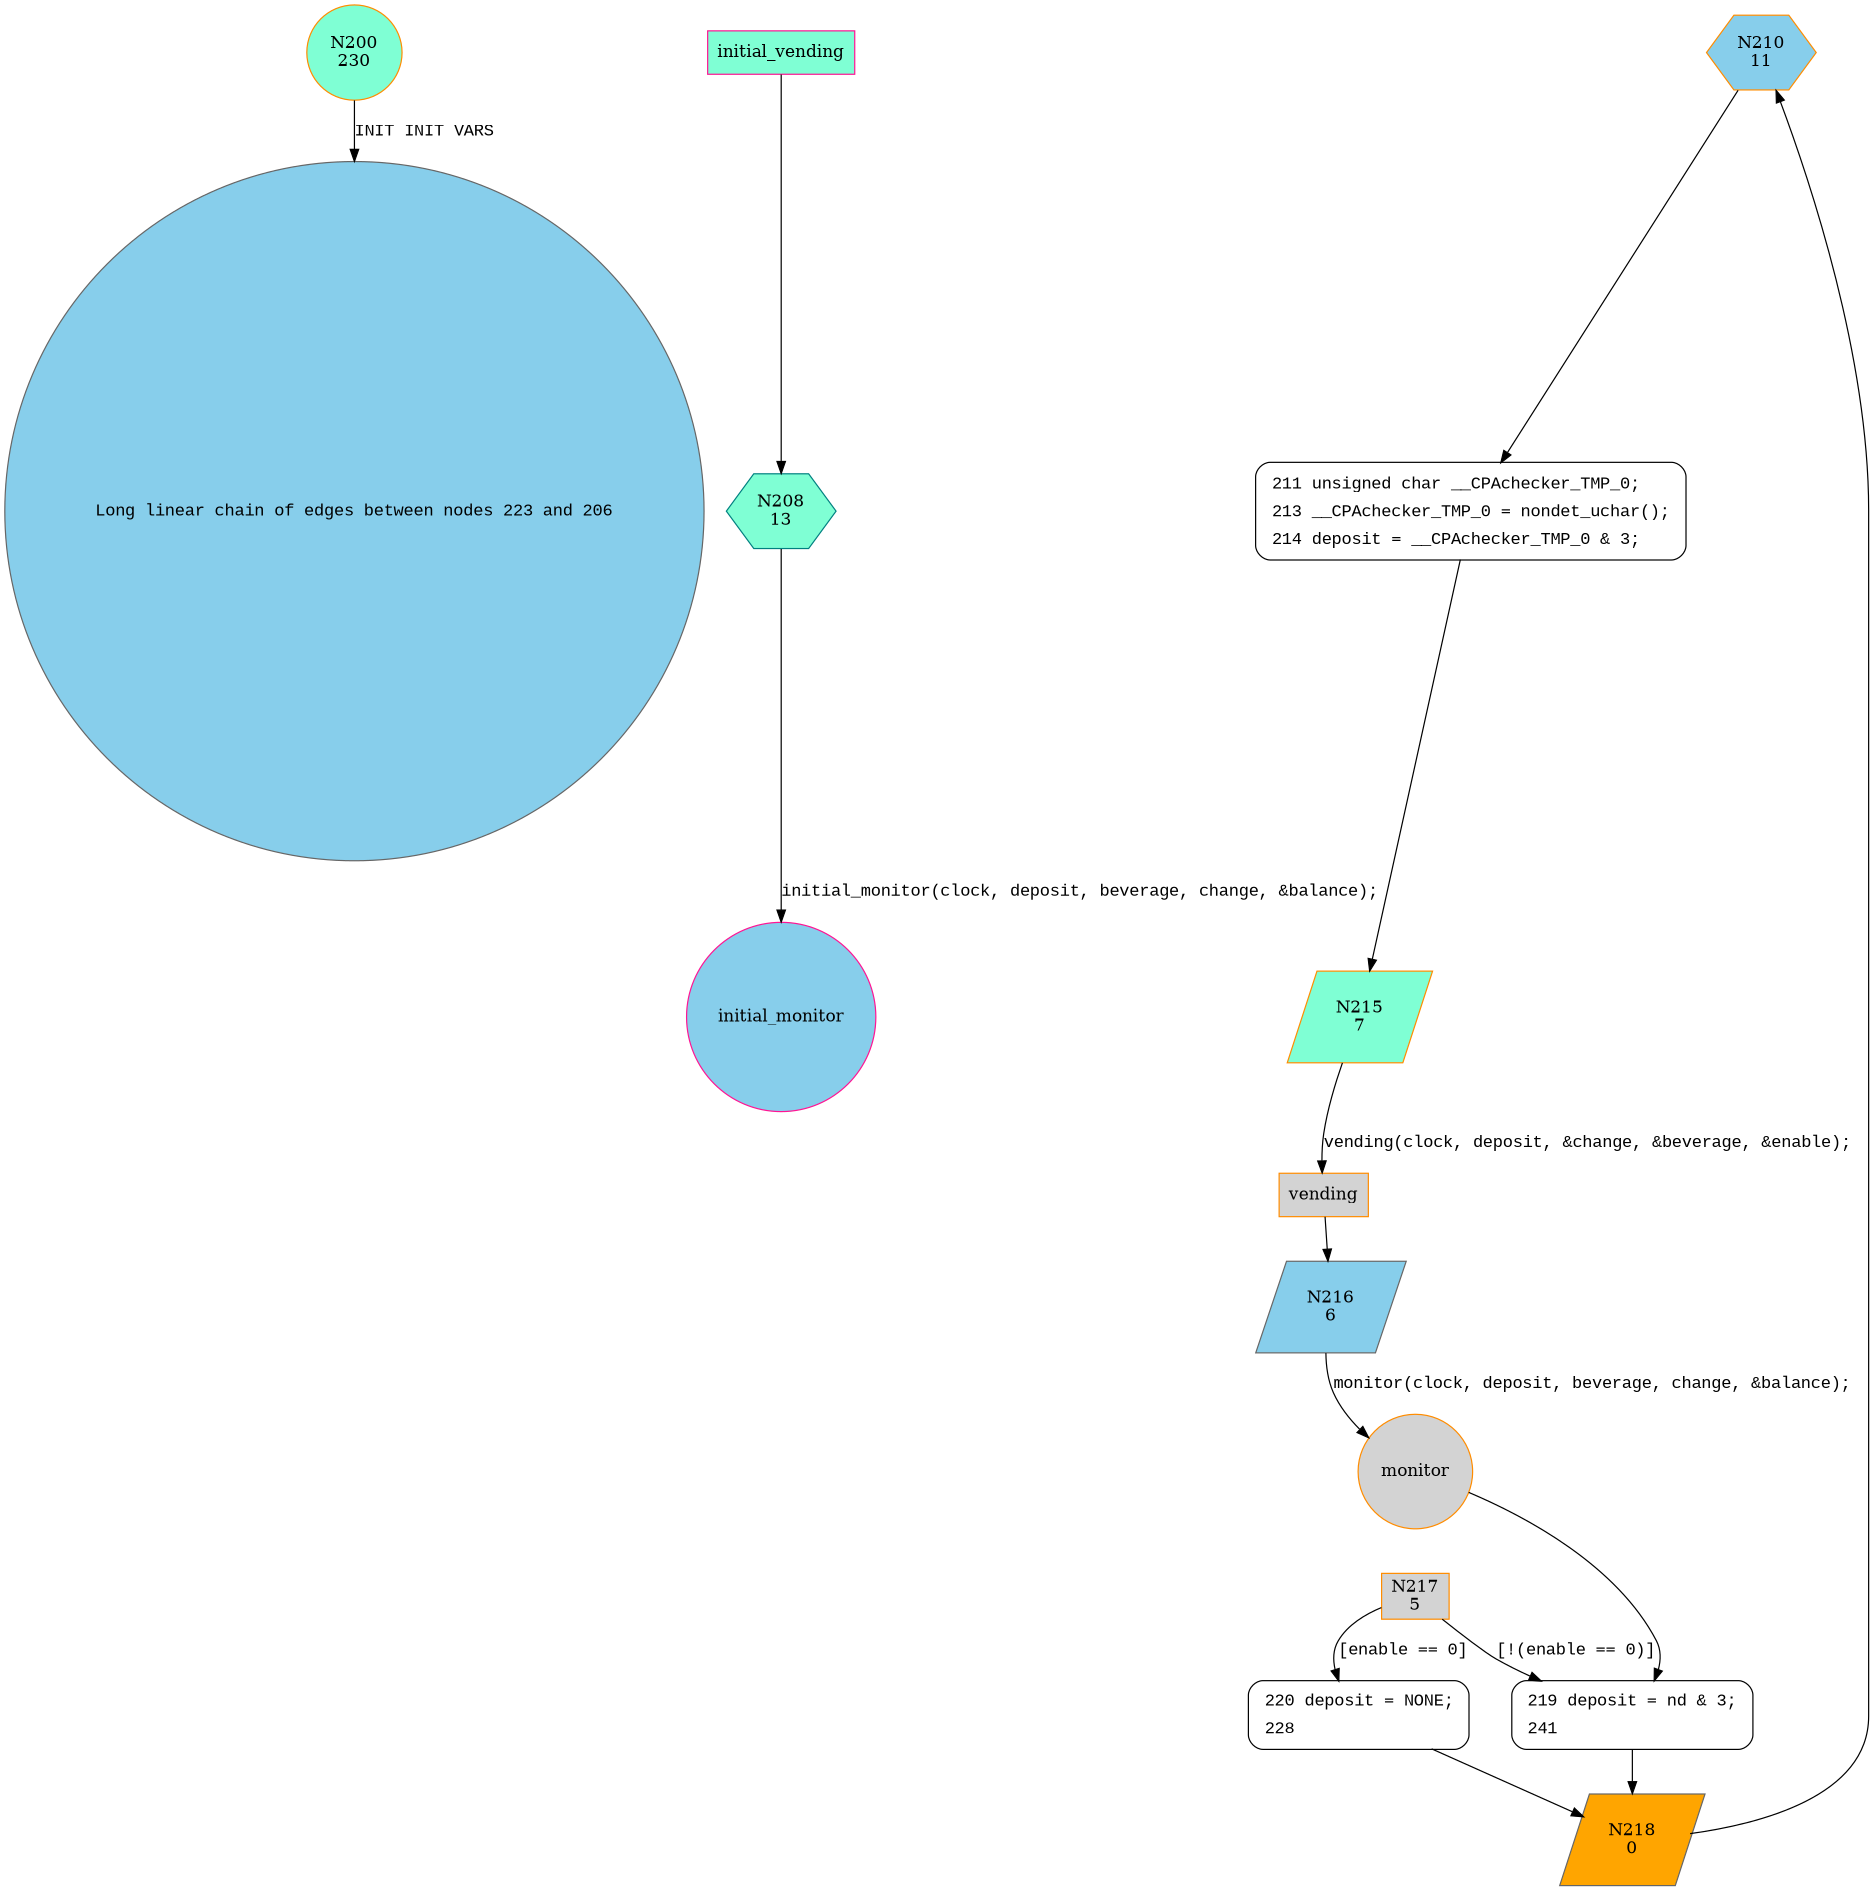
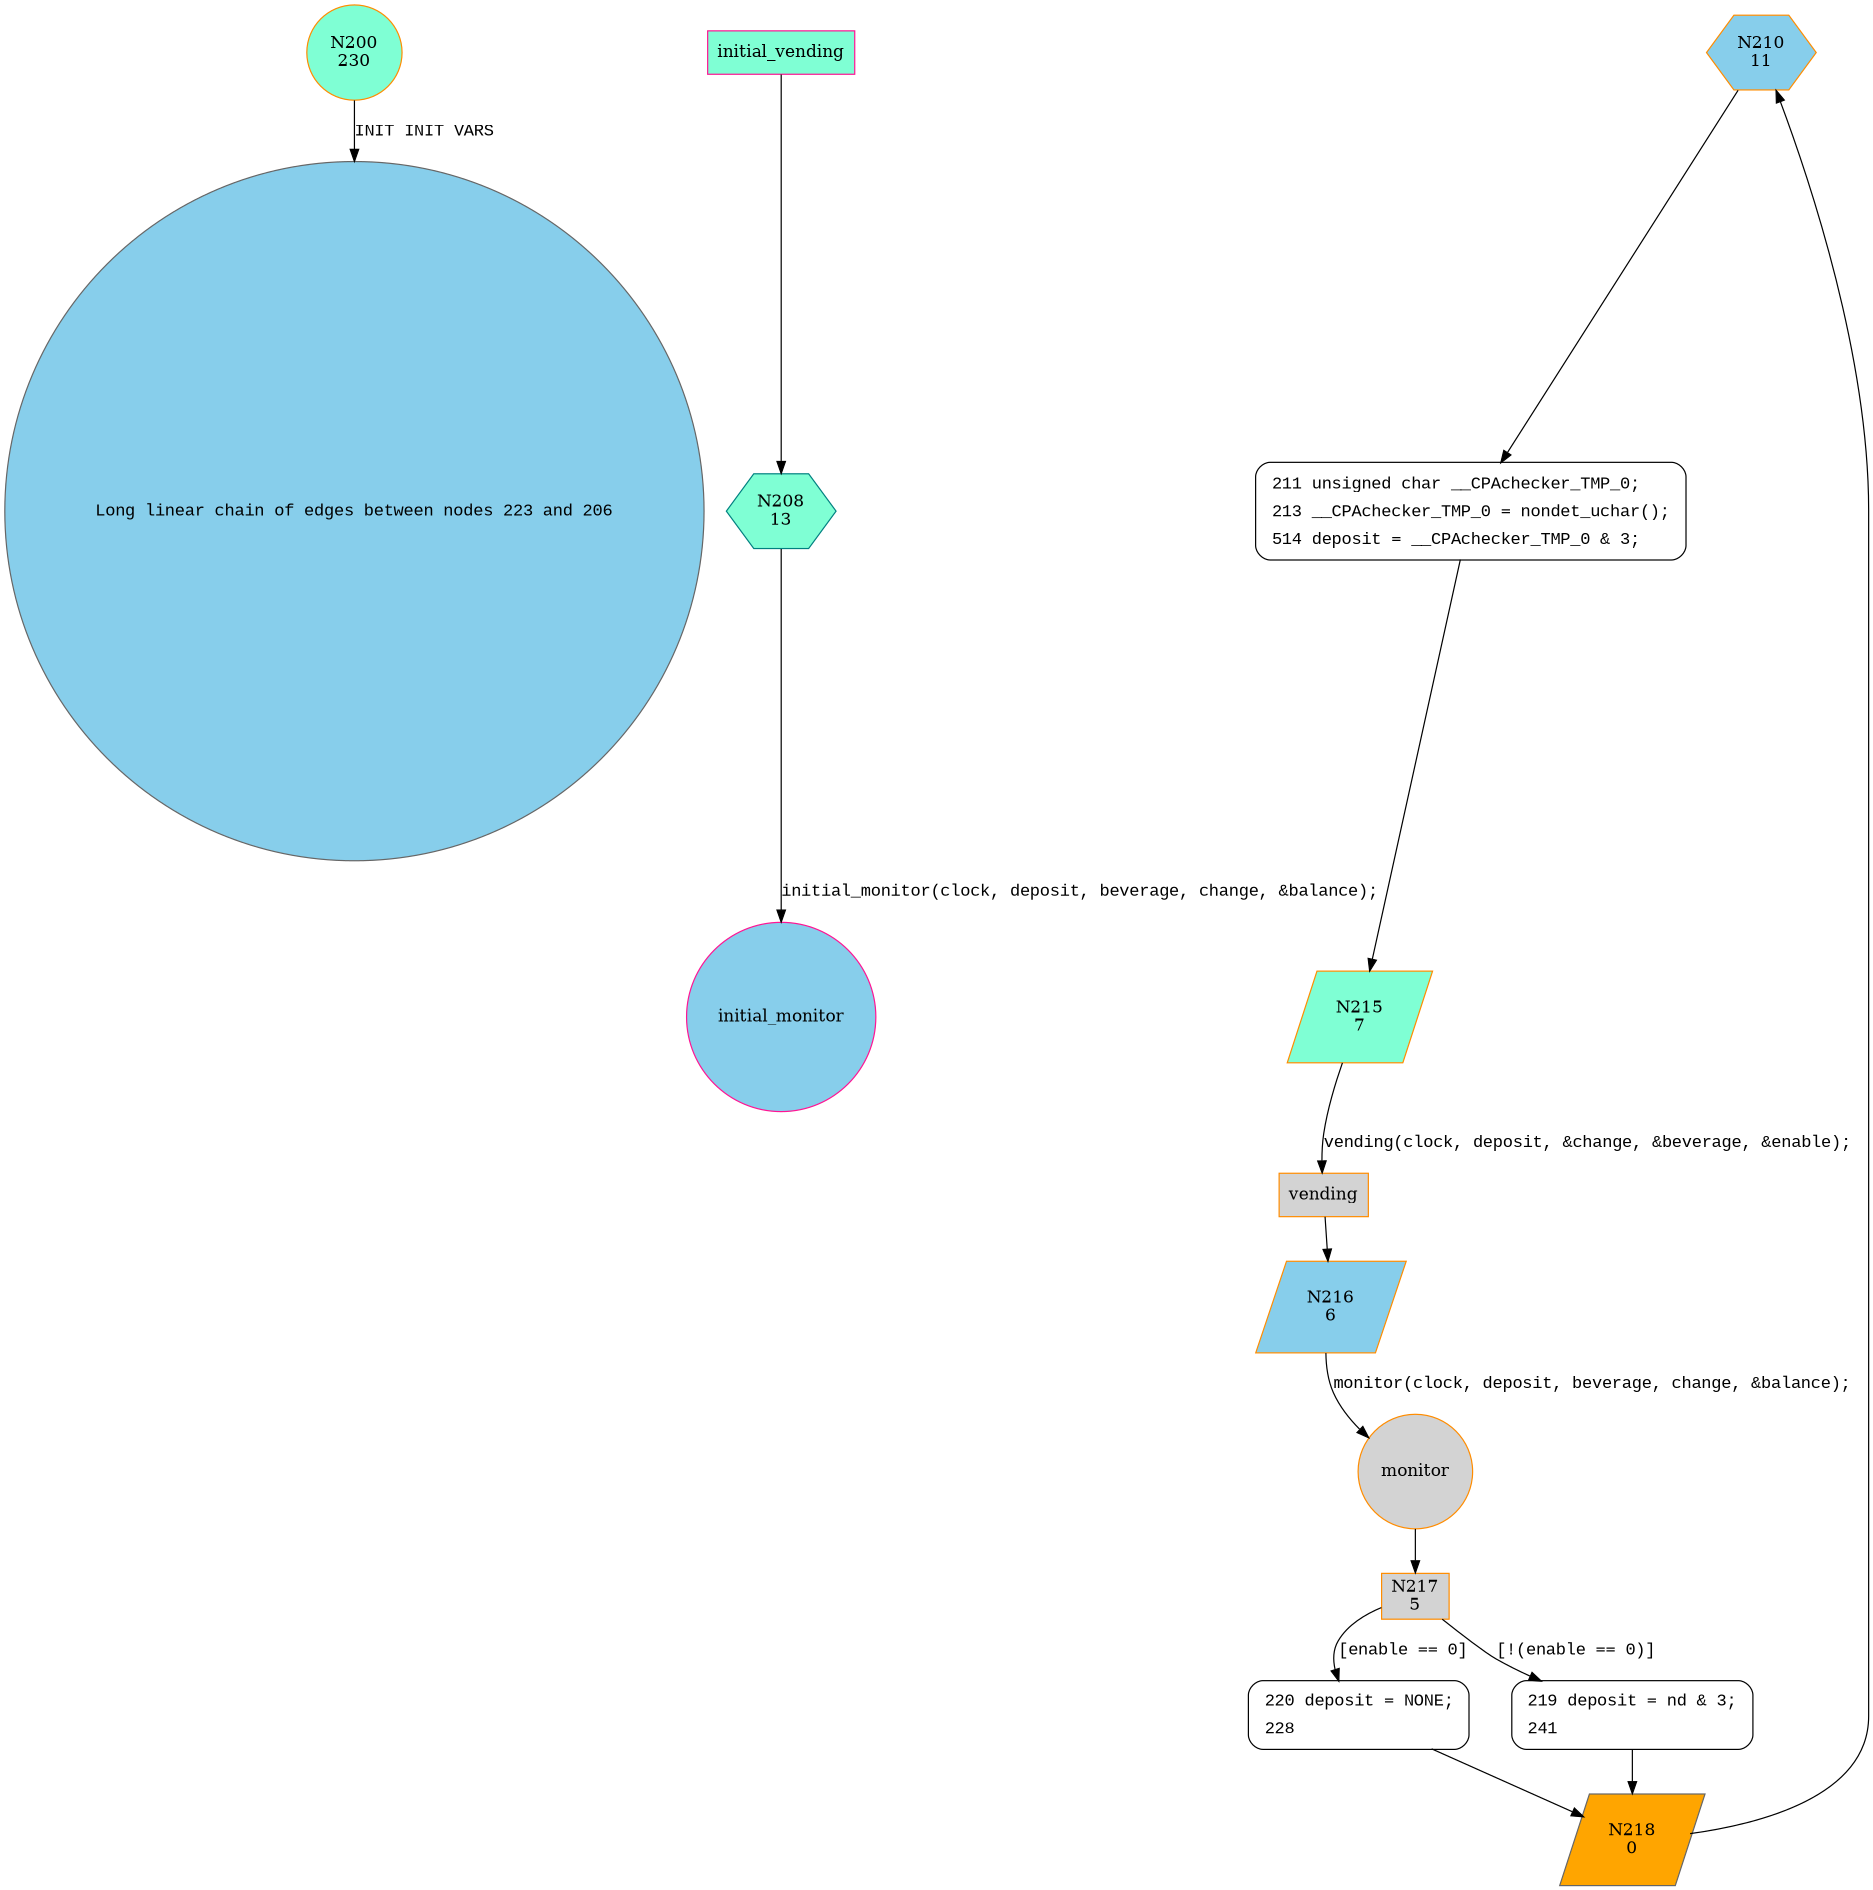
(1287, 539) -> (1287, 539)
(1331, 1307) -> (1331, 1307)
(1586, 1561) -> (1415, 1545)
